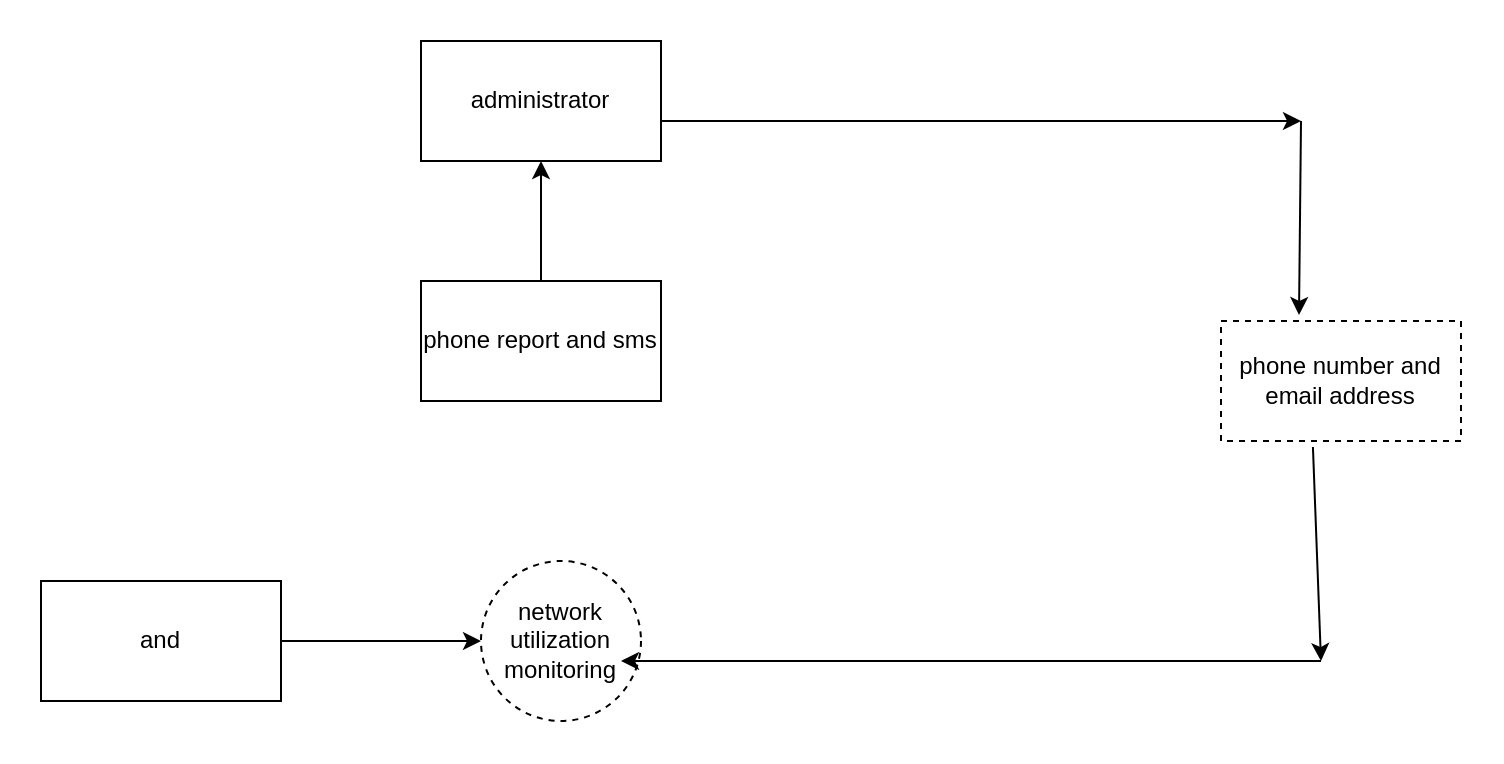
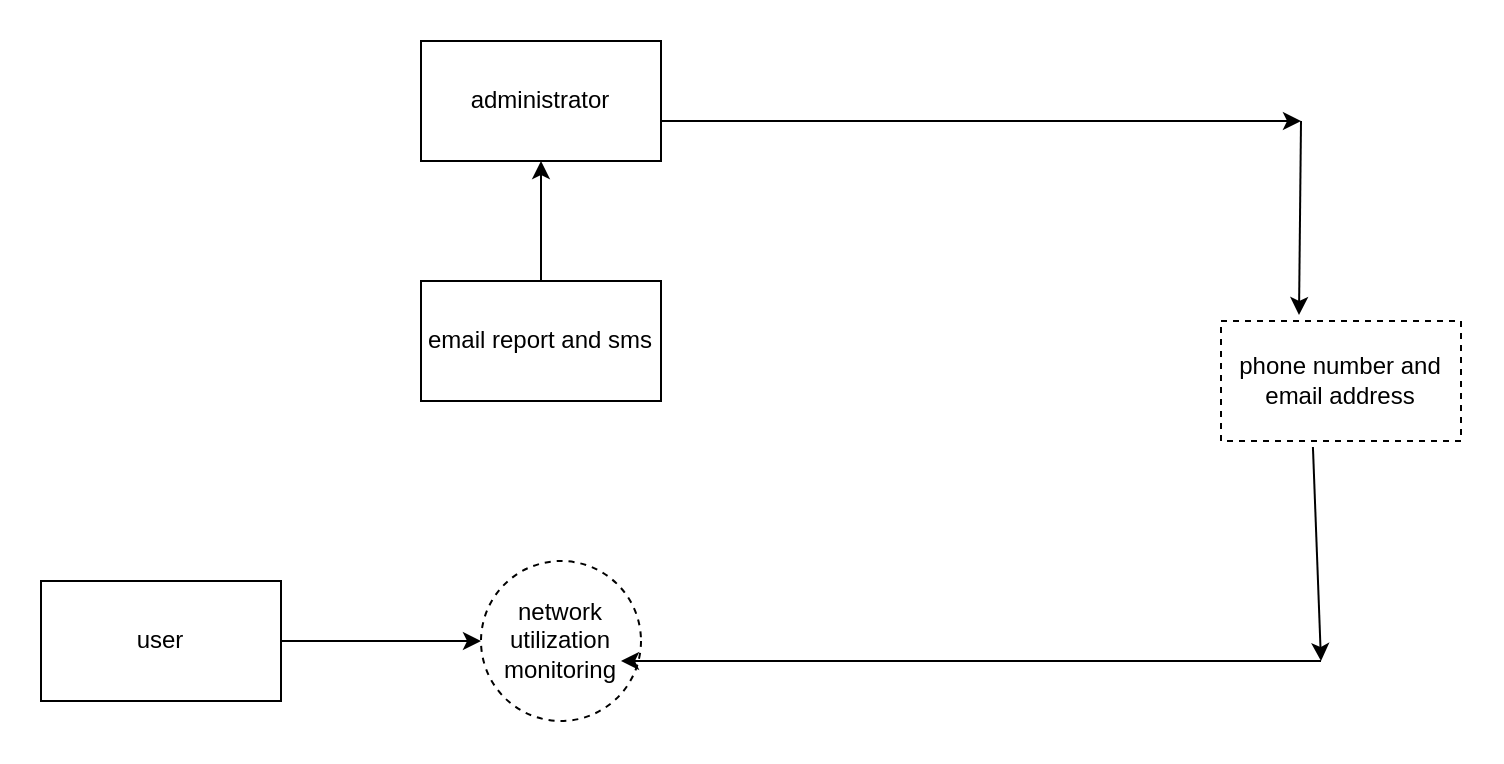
(541, 341) -> (541, 341)
(161, 641) -> (161, 641)
